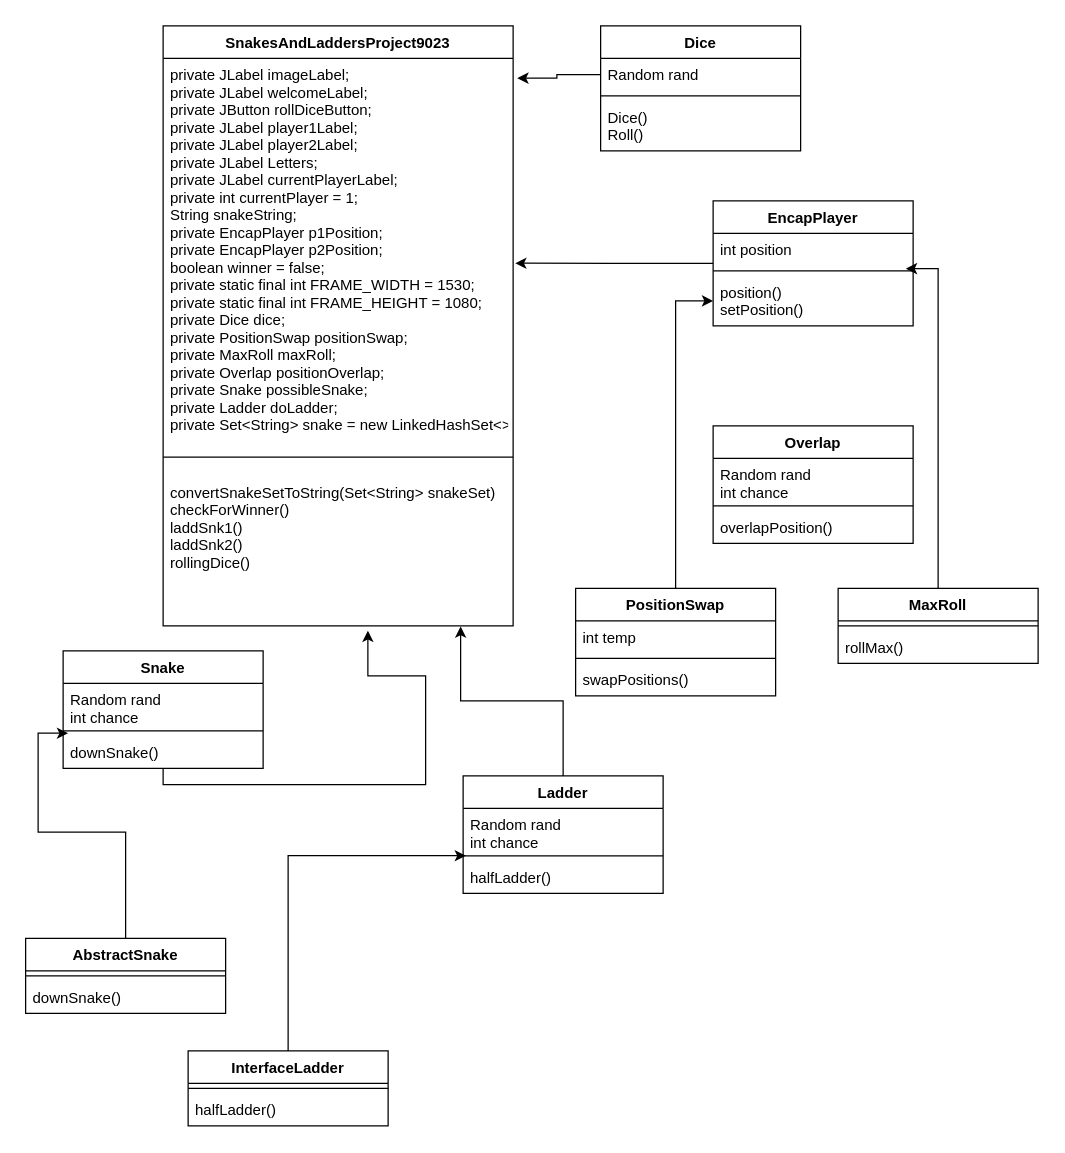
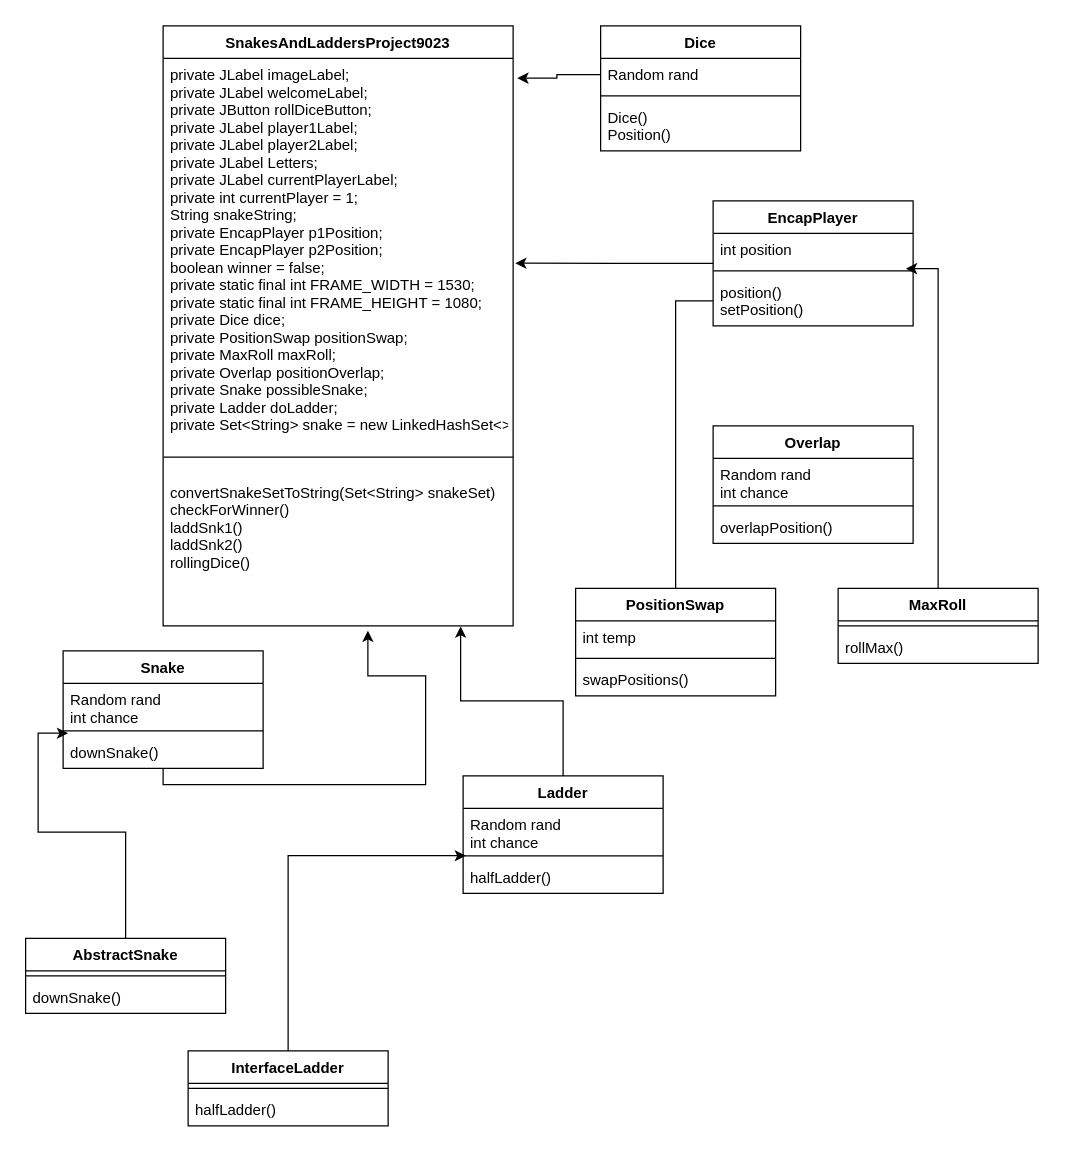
(631, 118) -> (631, 118)
(703, 301) -> (706, 301)
